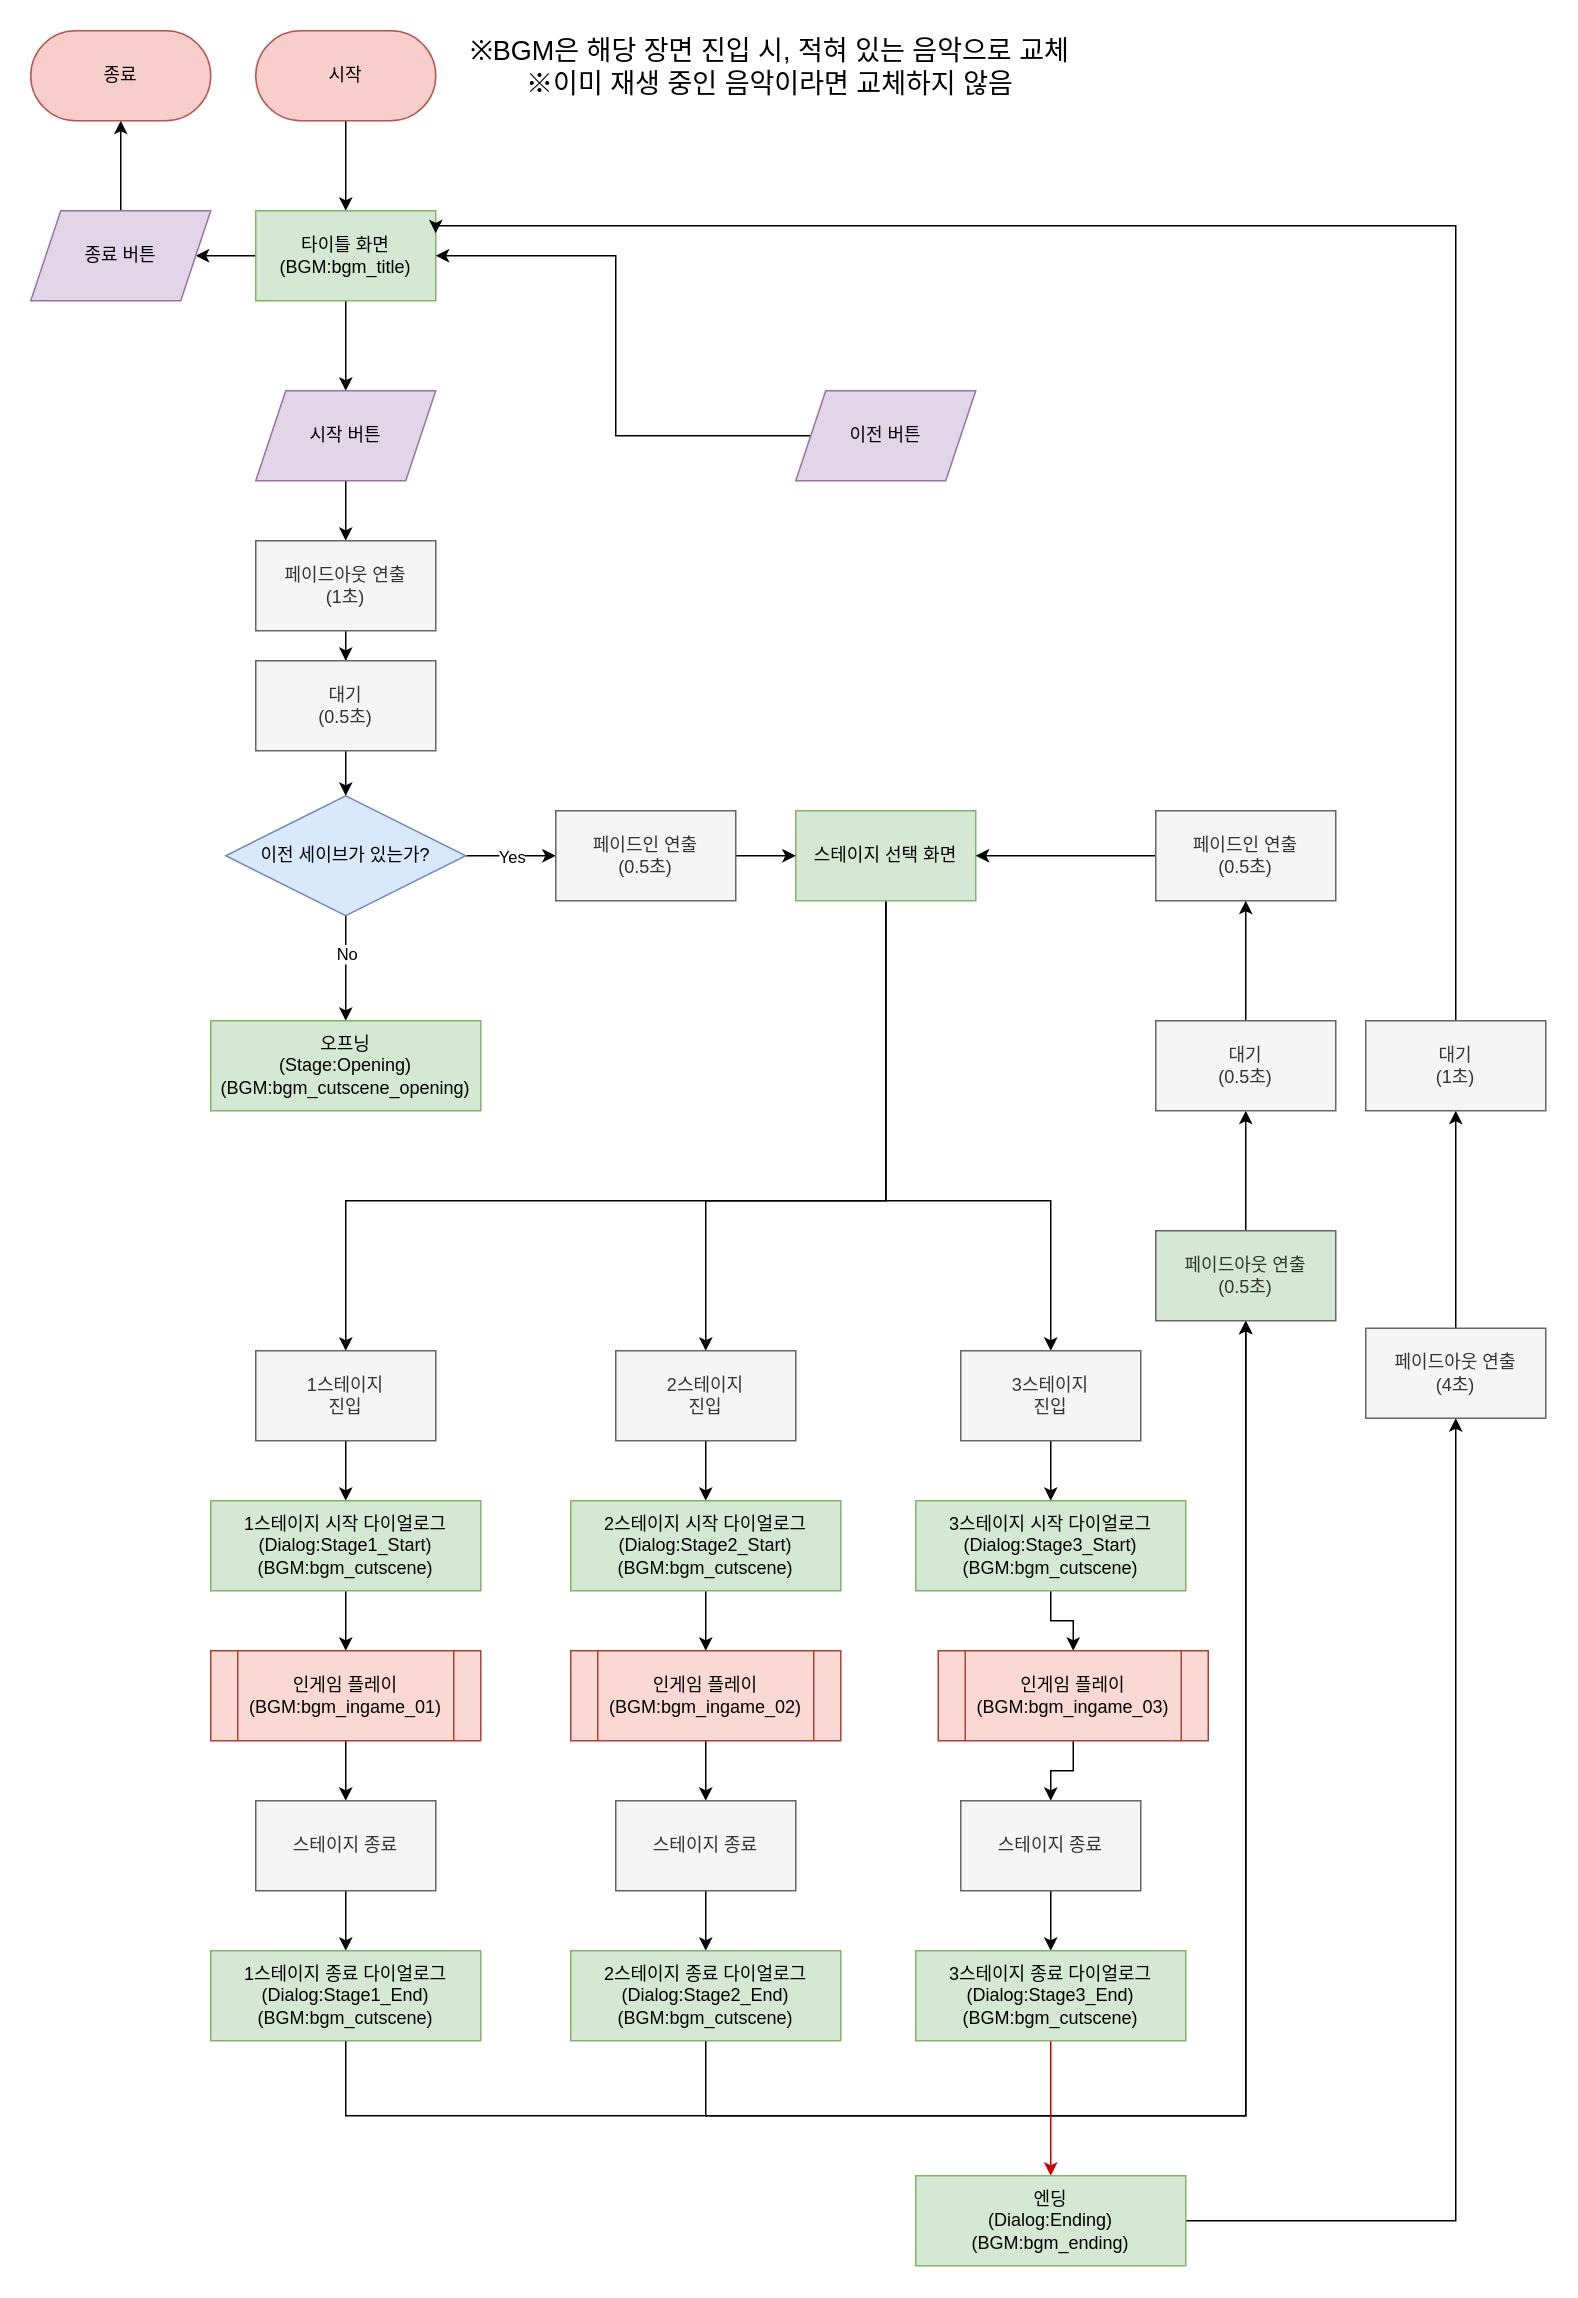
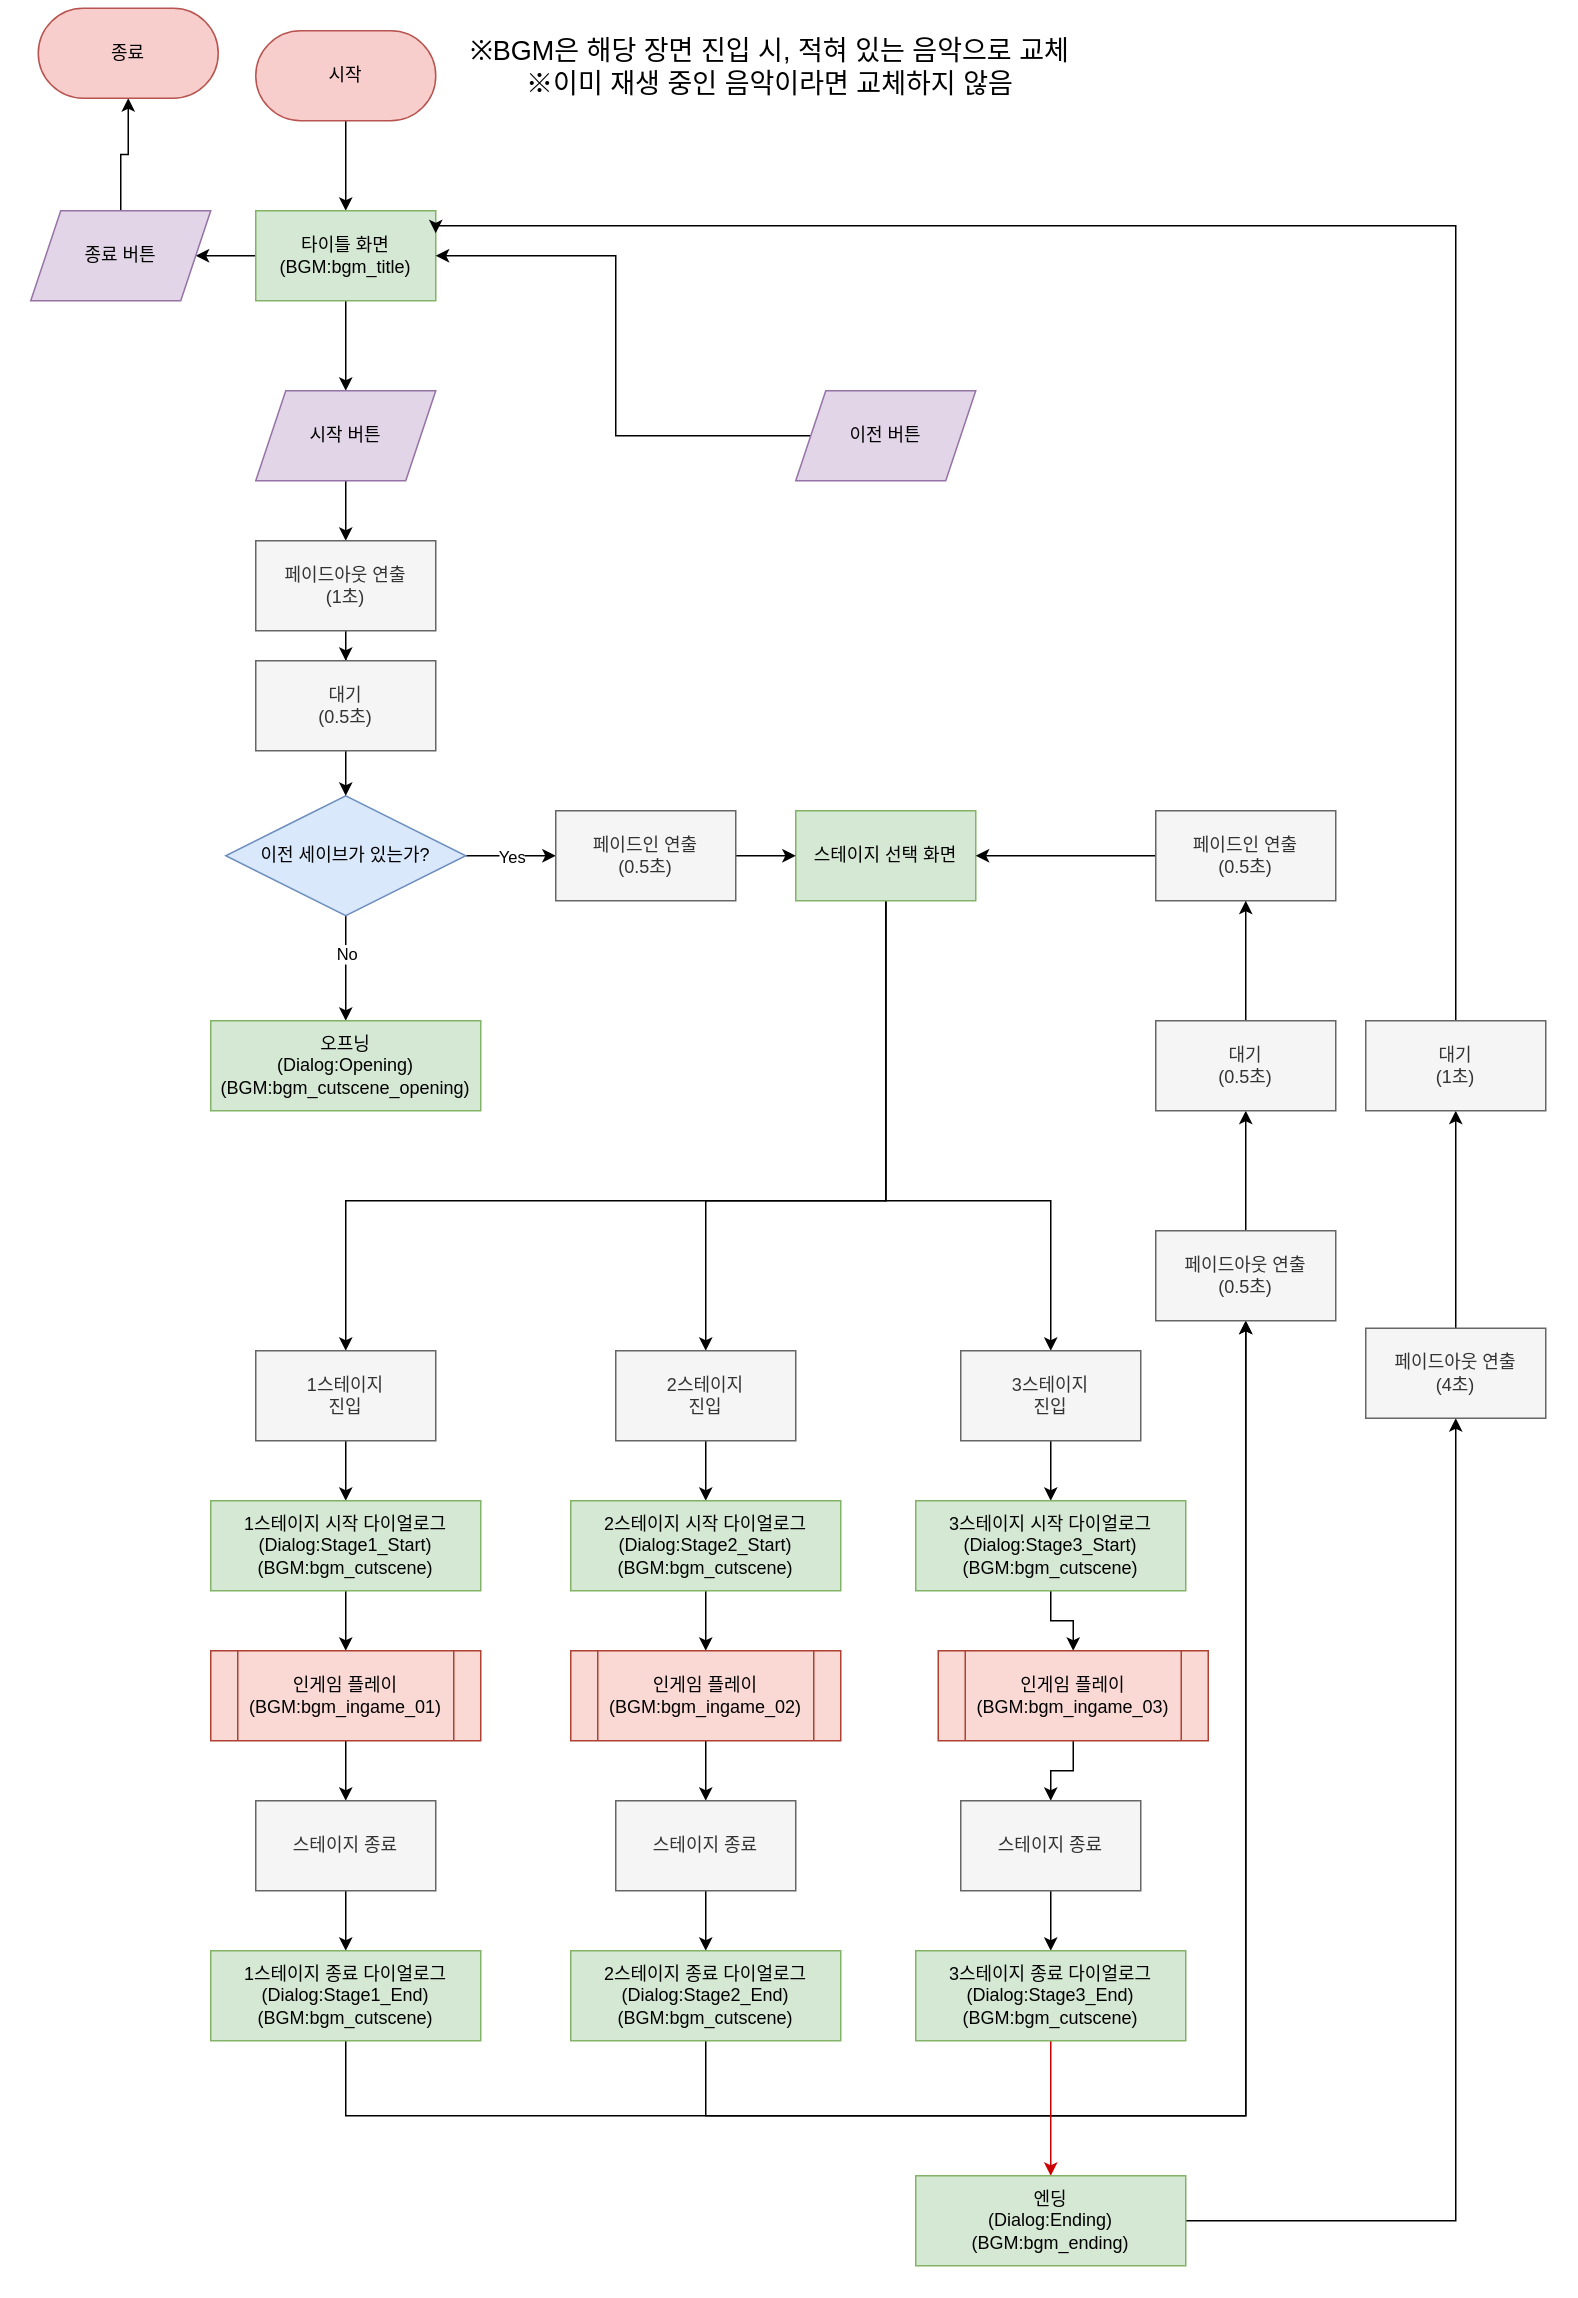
(121, 76) -> (128, 53)
(346, 1066) -> (346, 1066)
(1246, 1276) -> (1246, 1276)
